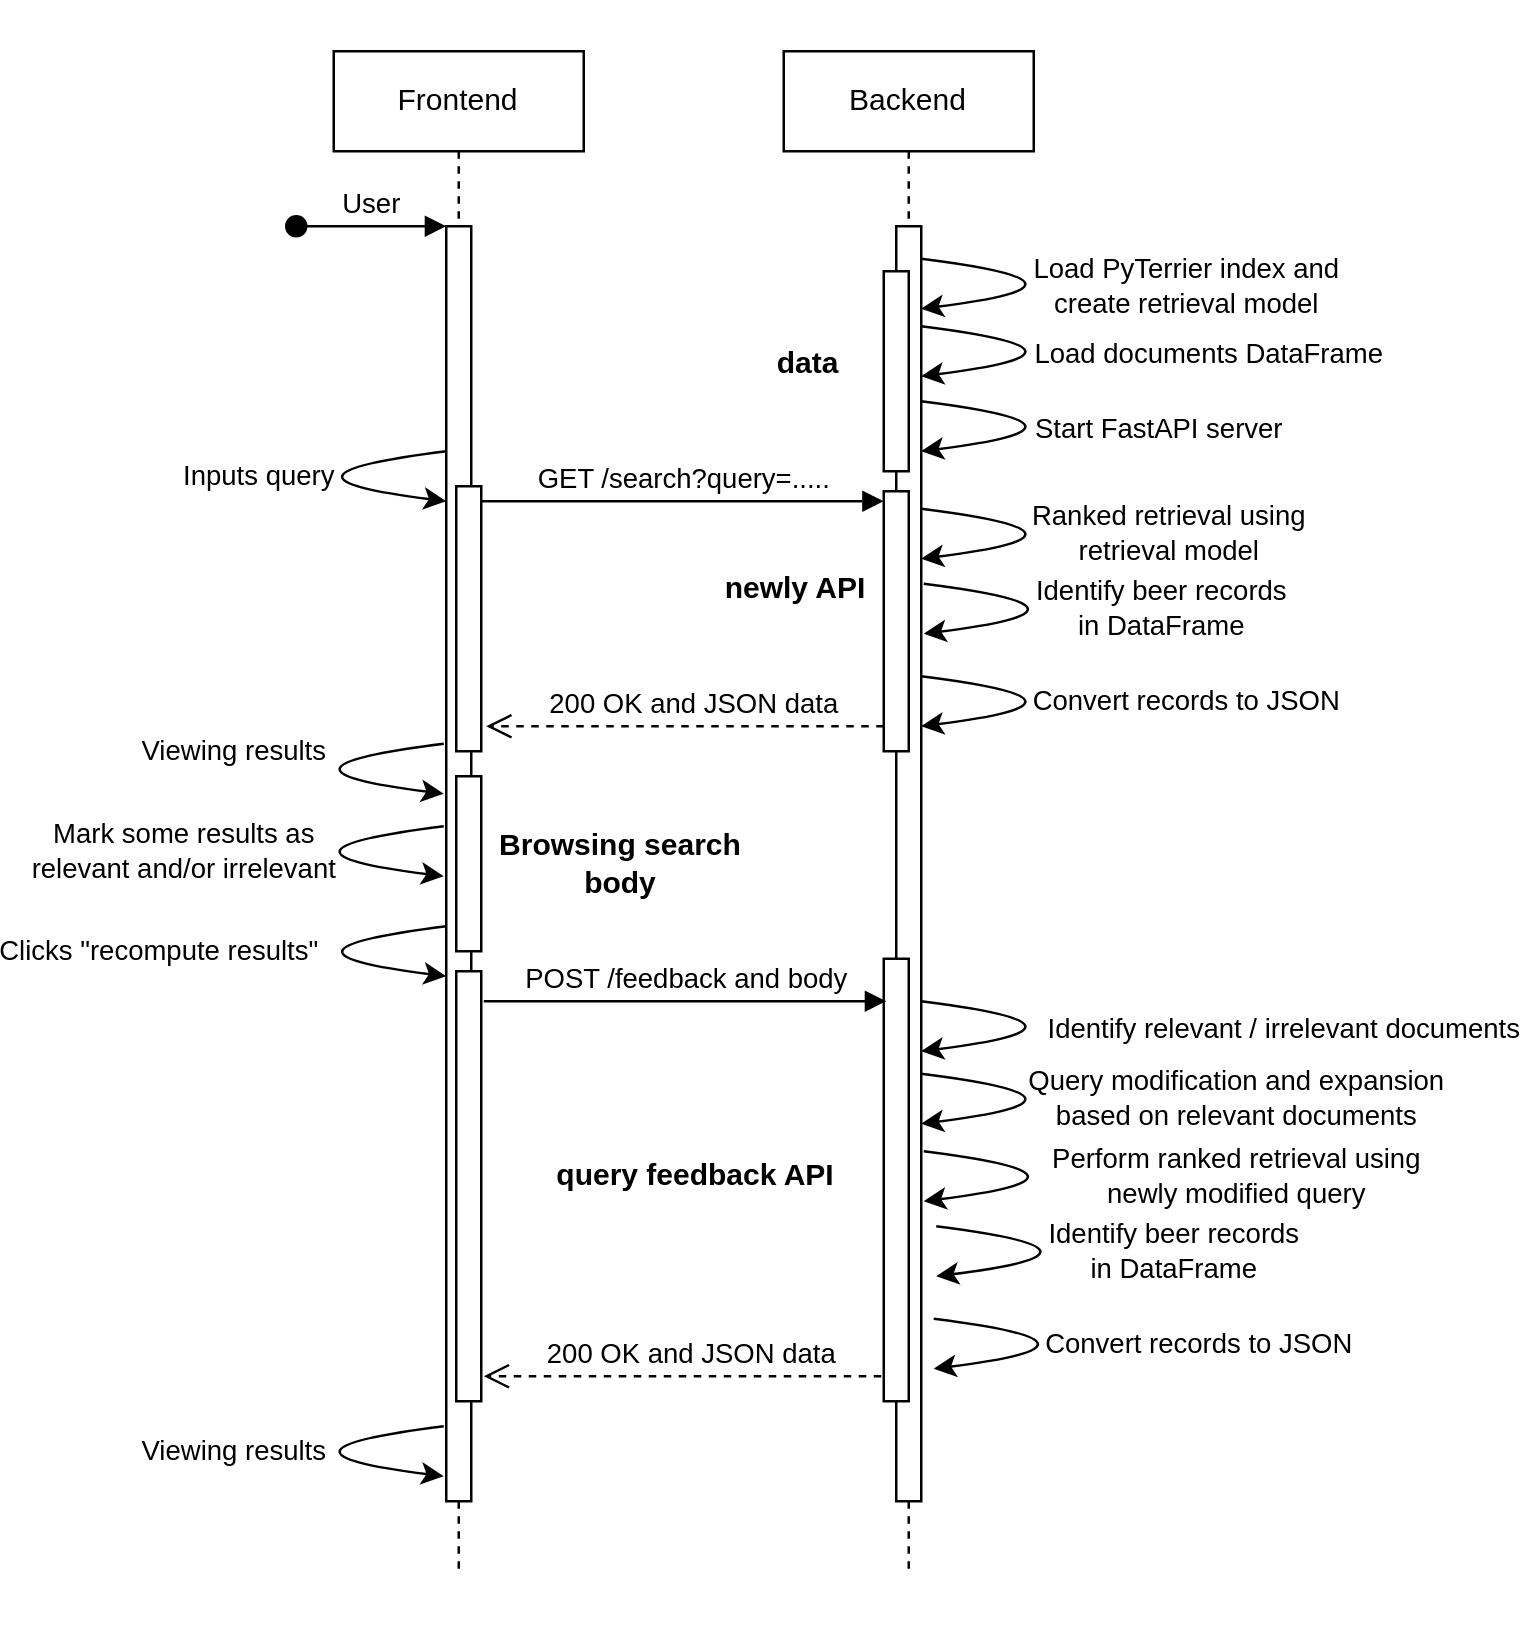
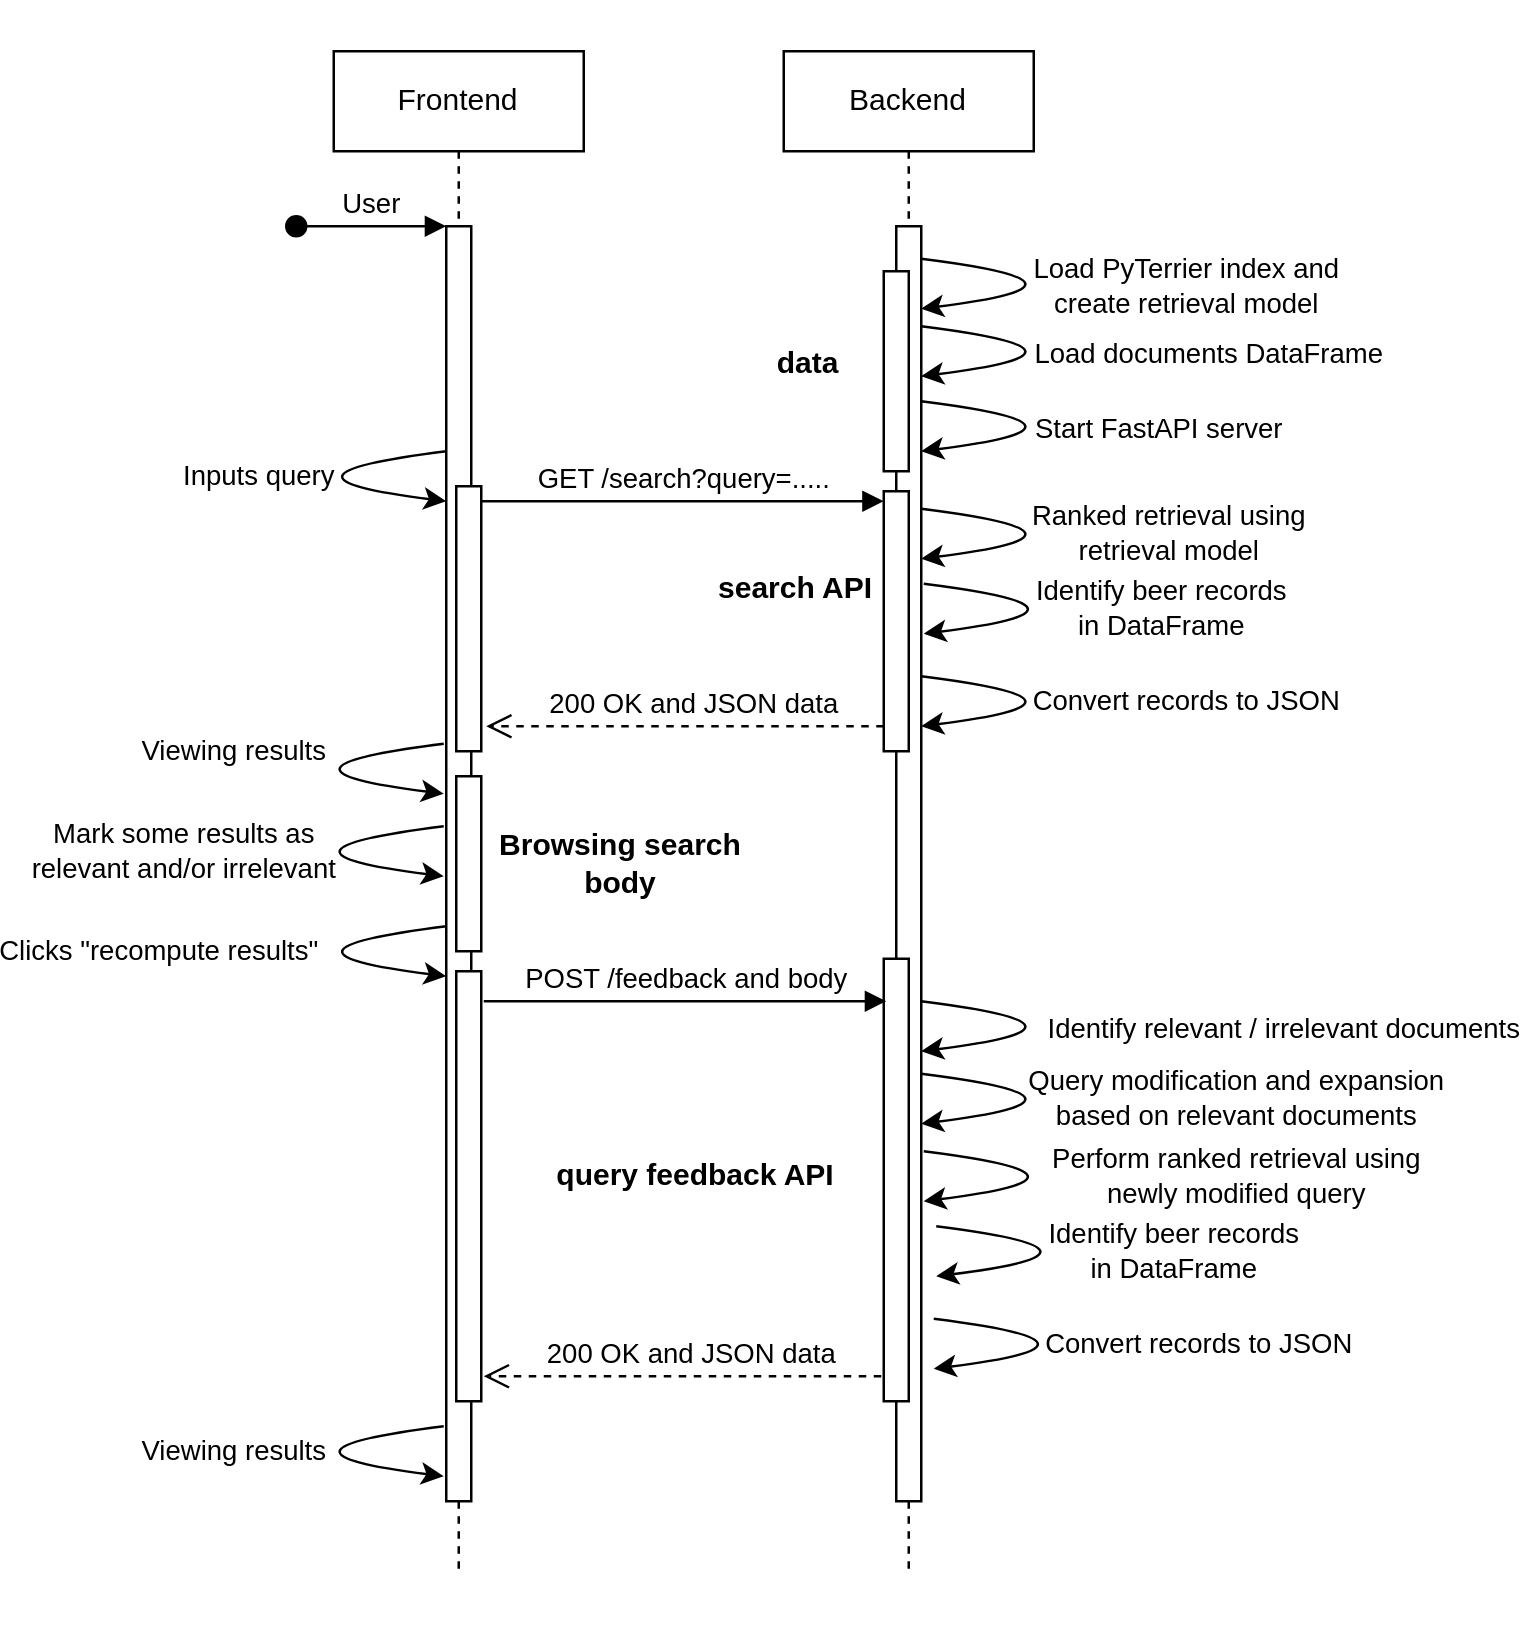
(796, 589) -> (796, 589)
